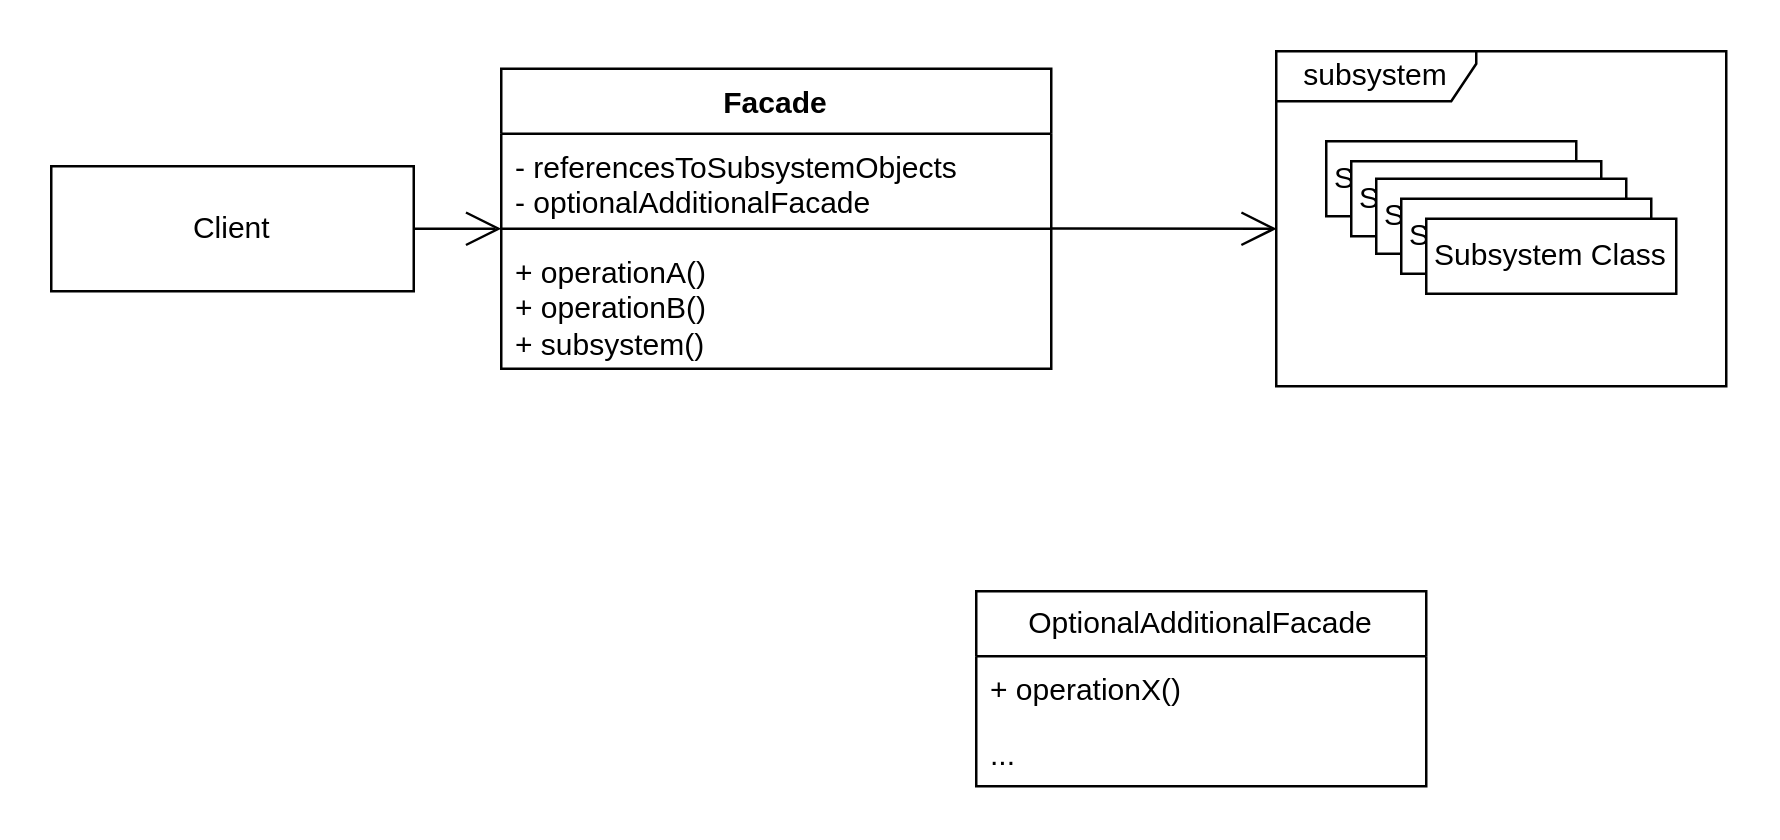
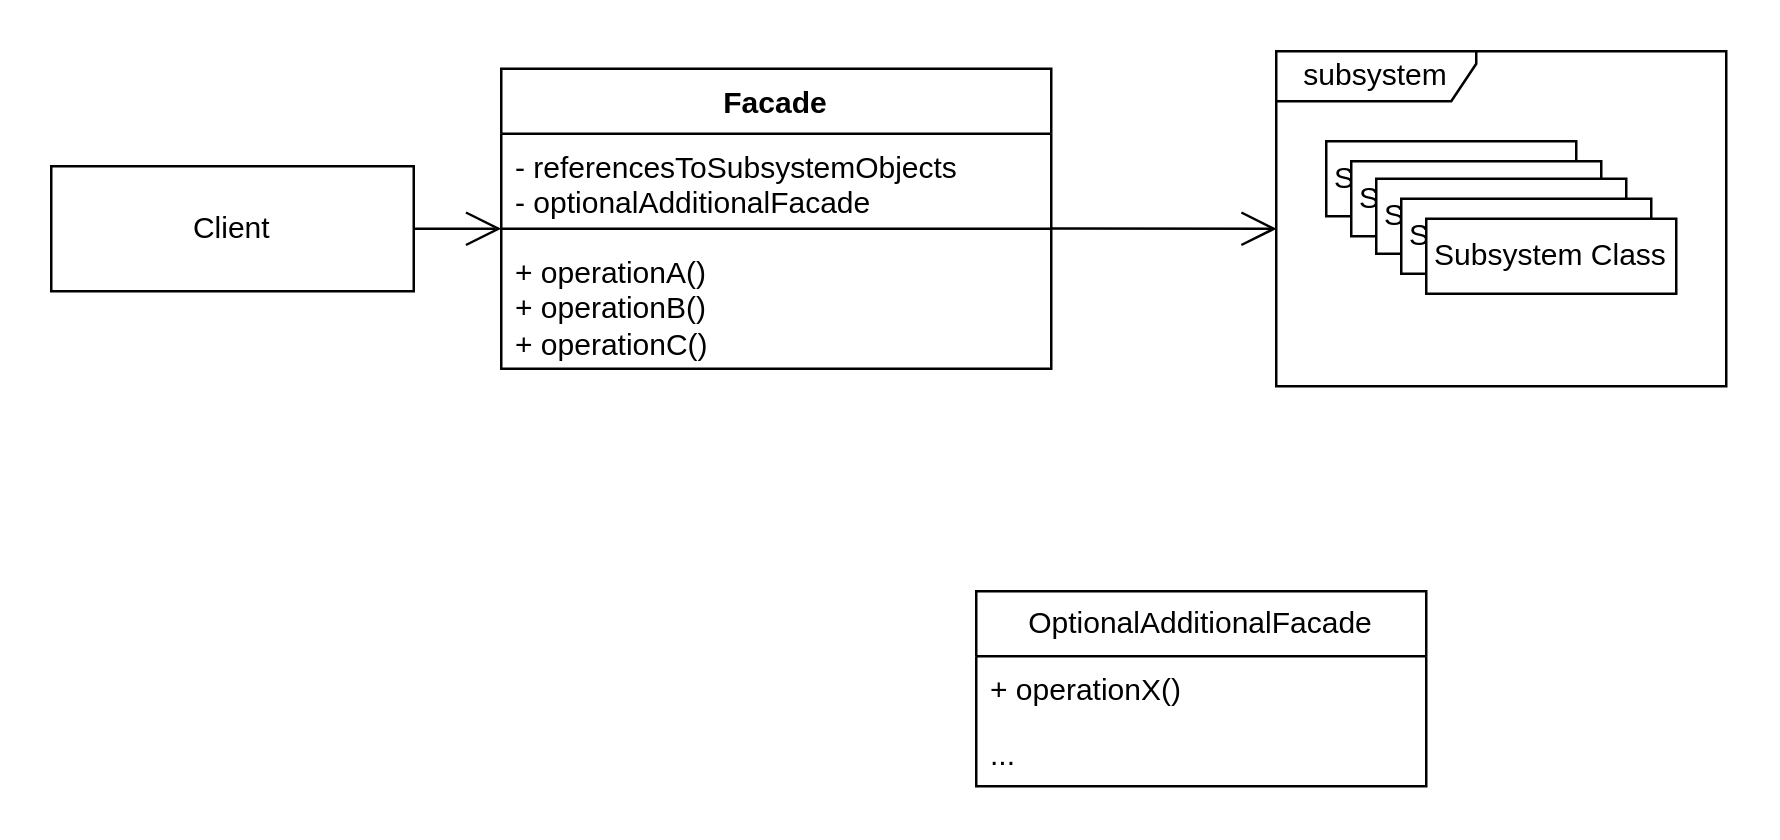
(626, 310) -> (626, 310)
